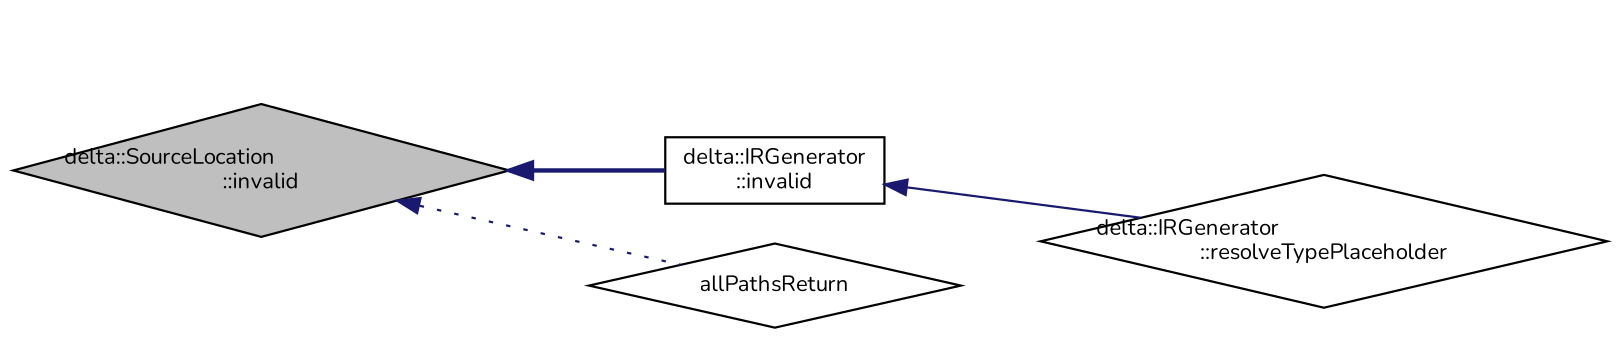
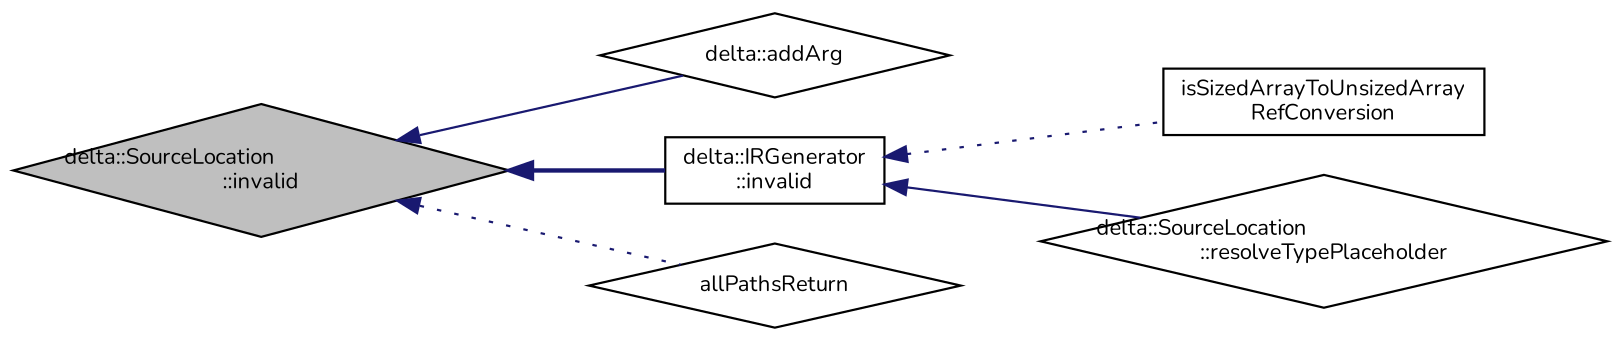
none -> (775, 55)
none -> (1324, 102)
(1324, 241) -> (1324, 241)
